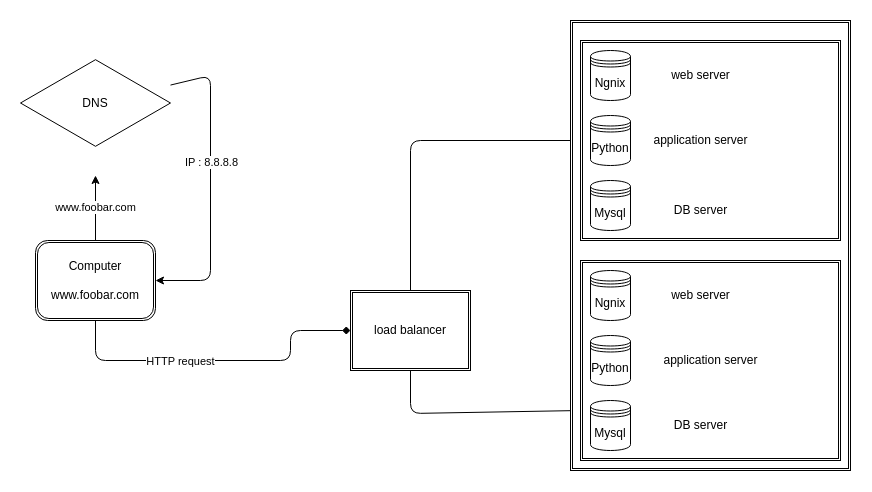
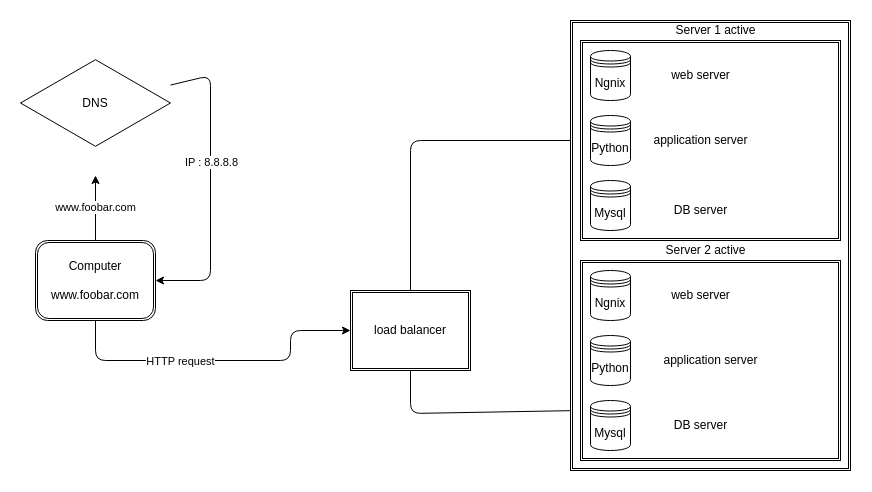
none -> (716, 31)
none -> (706, 251)
(342, 331) -> (342, 331)
